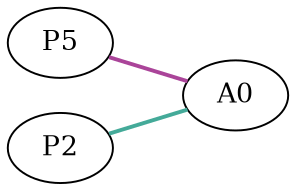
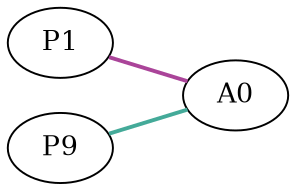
(60, 43) -> (60, 43)
(60, 148) -> (60, 148)
